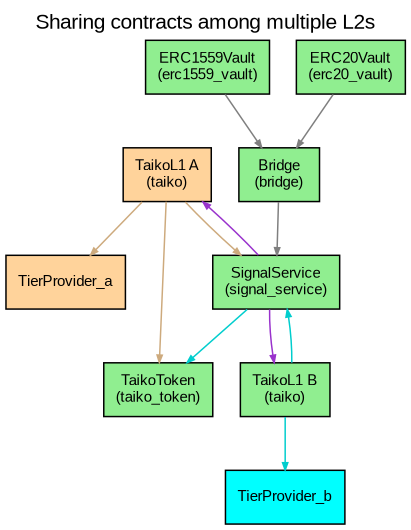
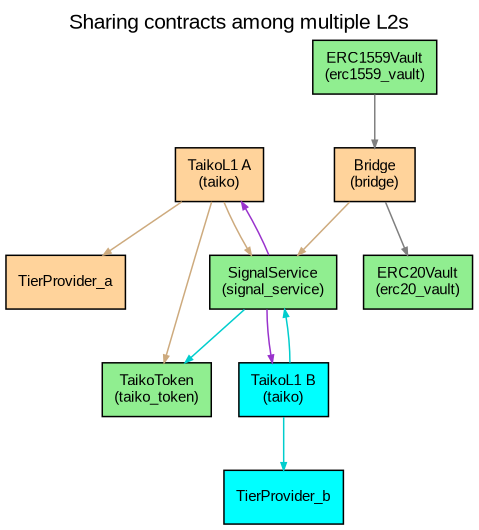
(317, 118) -> (395, 225)
(279, 175) -> (375, 175)
(278, 225) -> (326, 226)
(285, 390) -> (284, 390)
